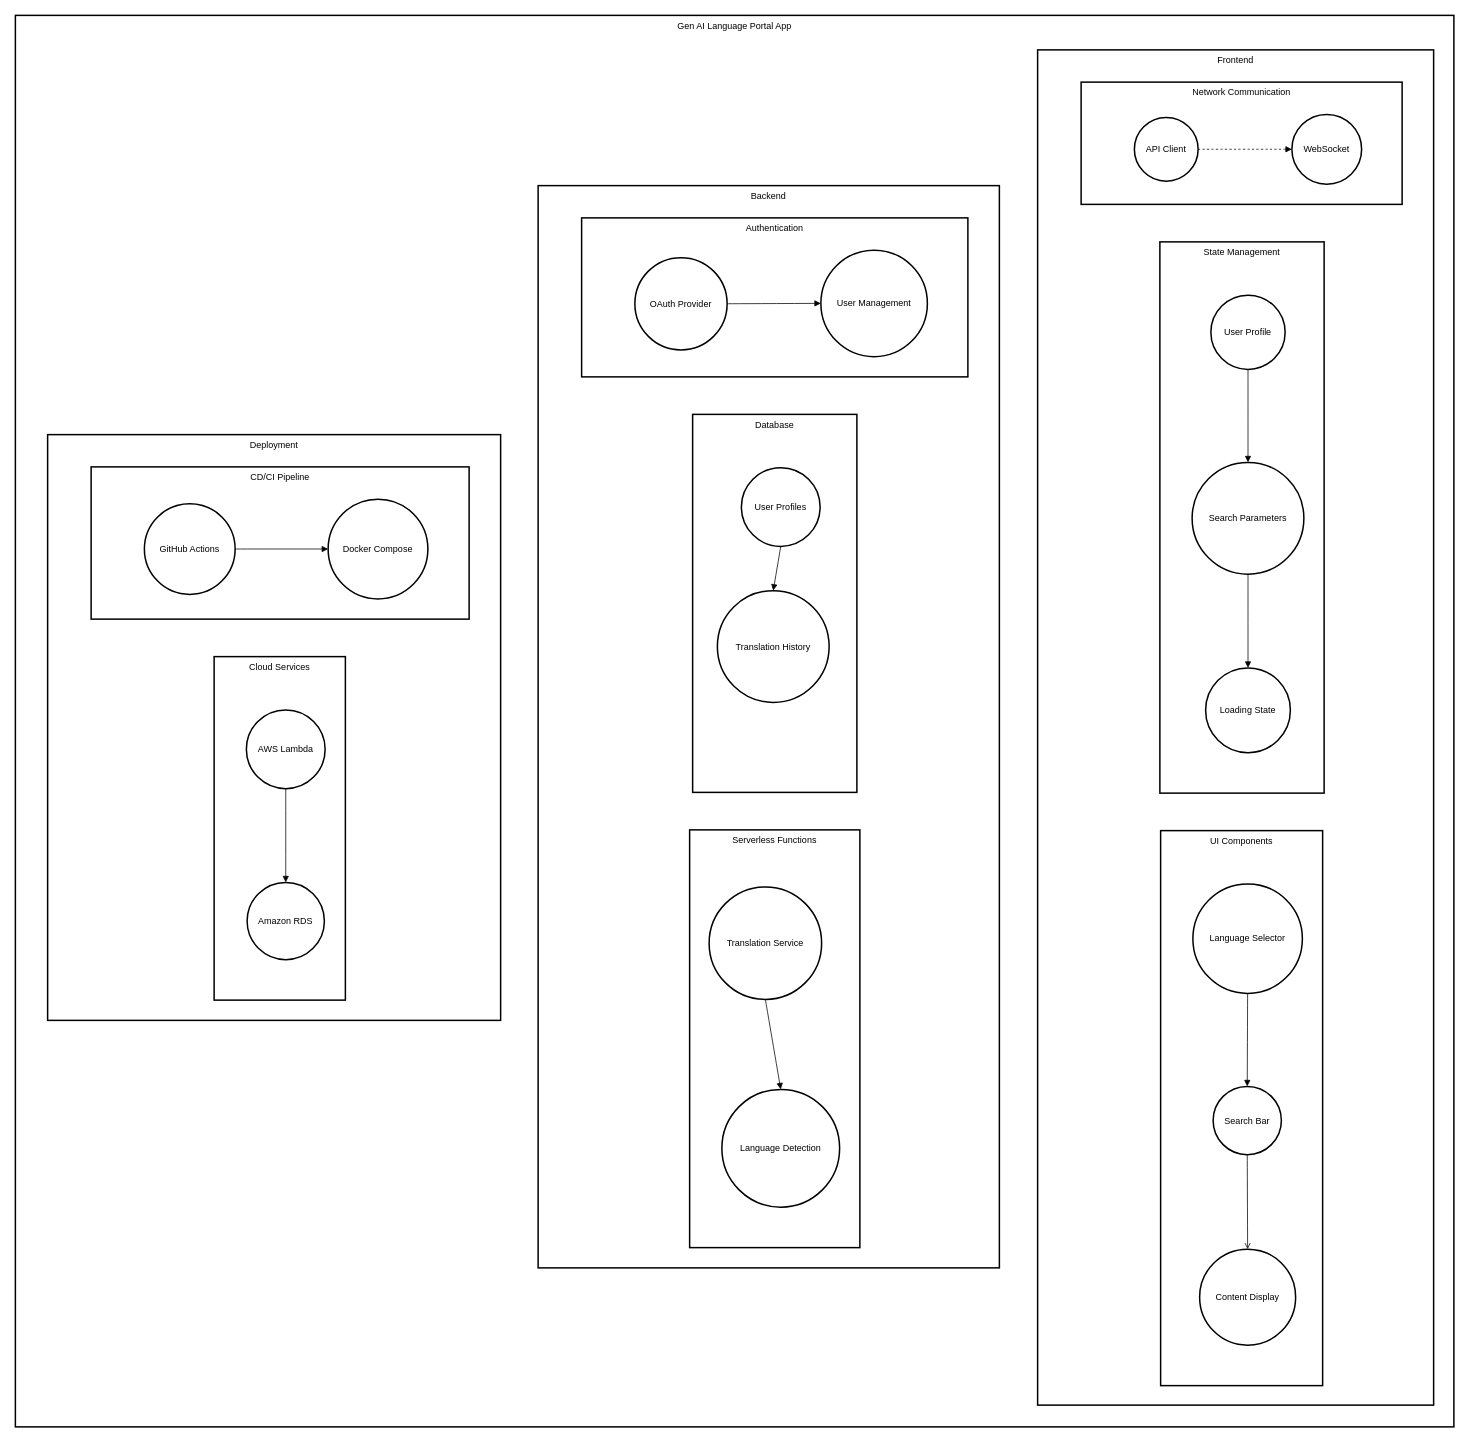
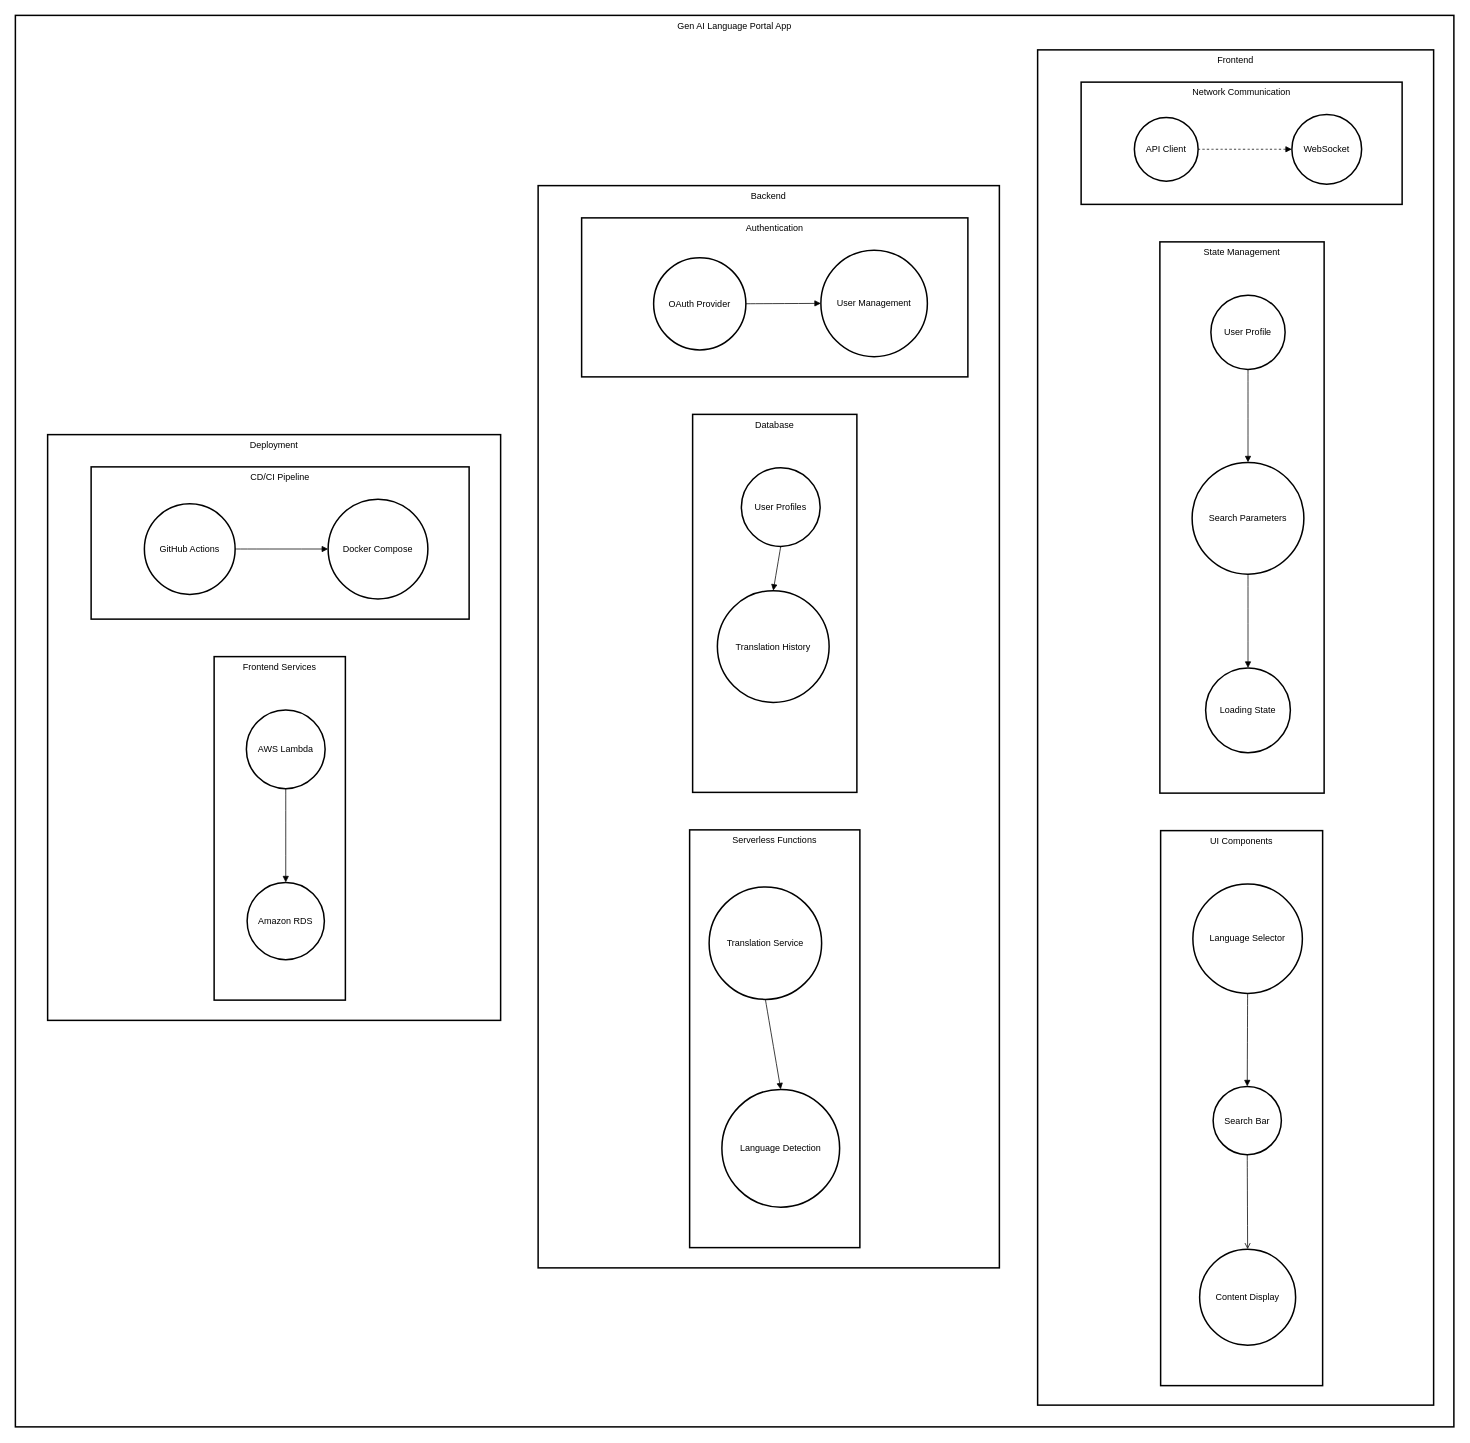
(681, 304) -> (700, 304)
(280, 667) -> (280, 667)
